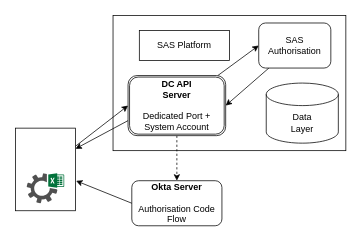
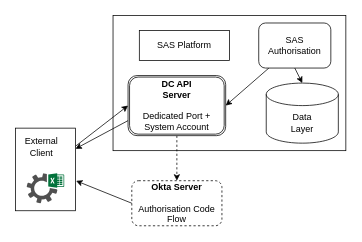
(236, 62) -> none
none -> (297, 73)
none -> (42, 147)
(177, 203) -> (177, 203)
